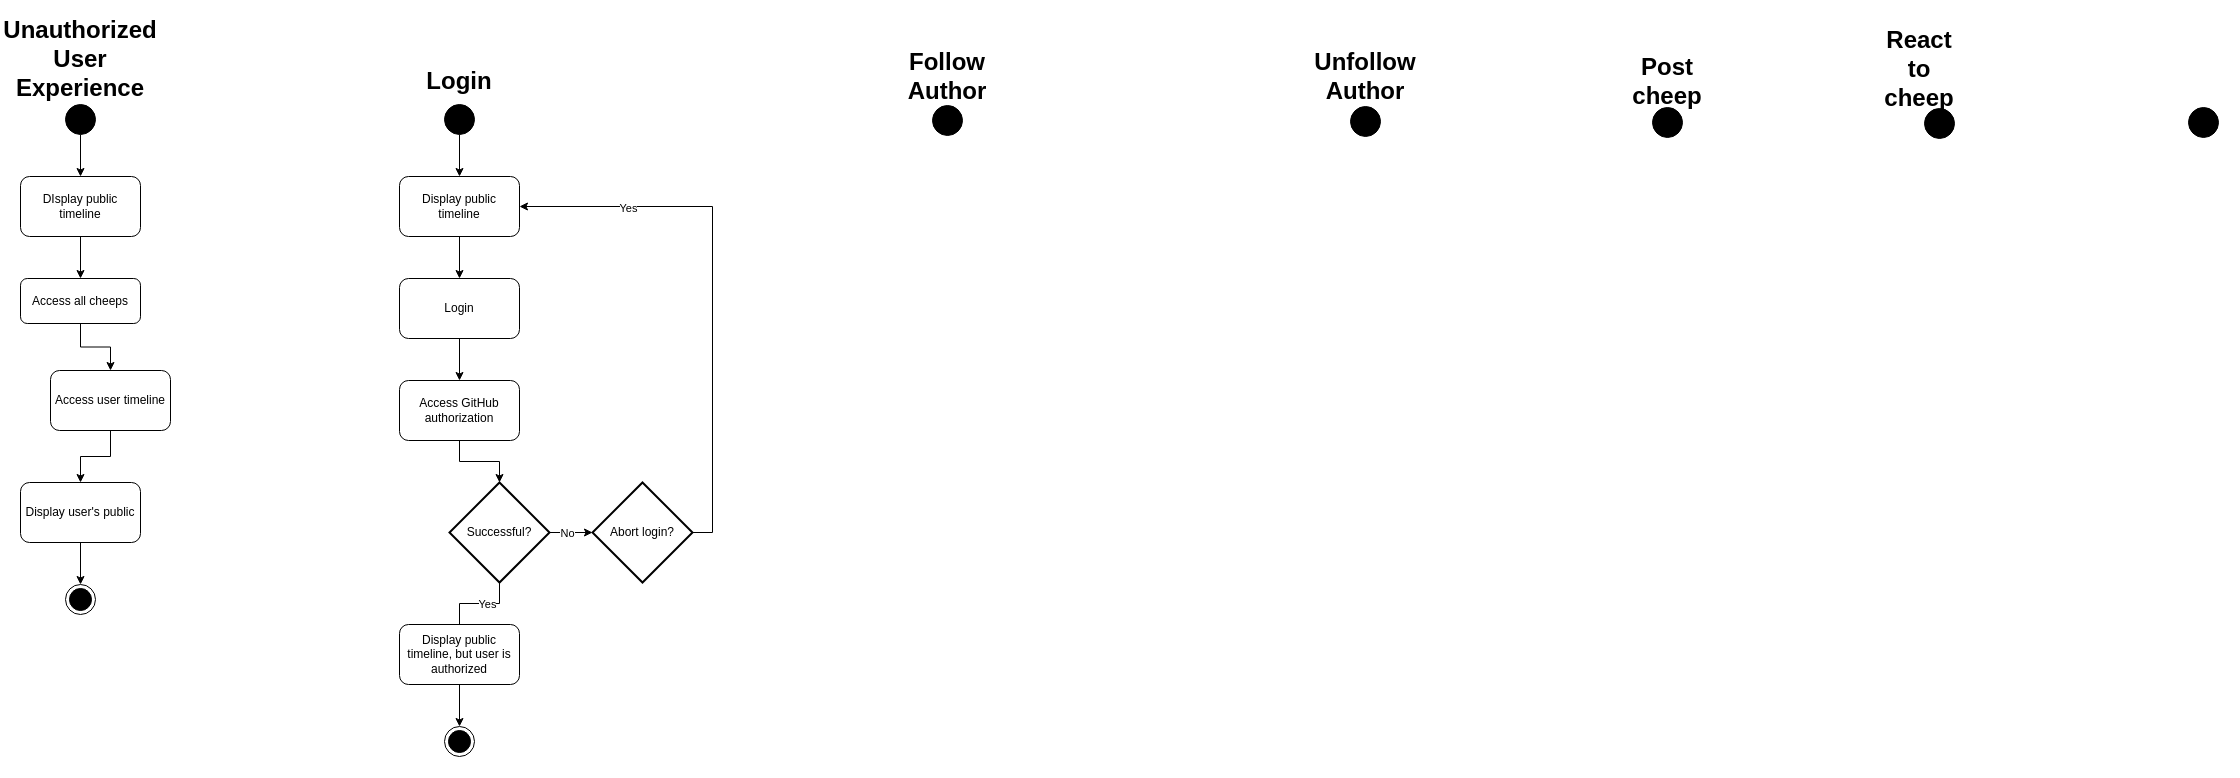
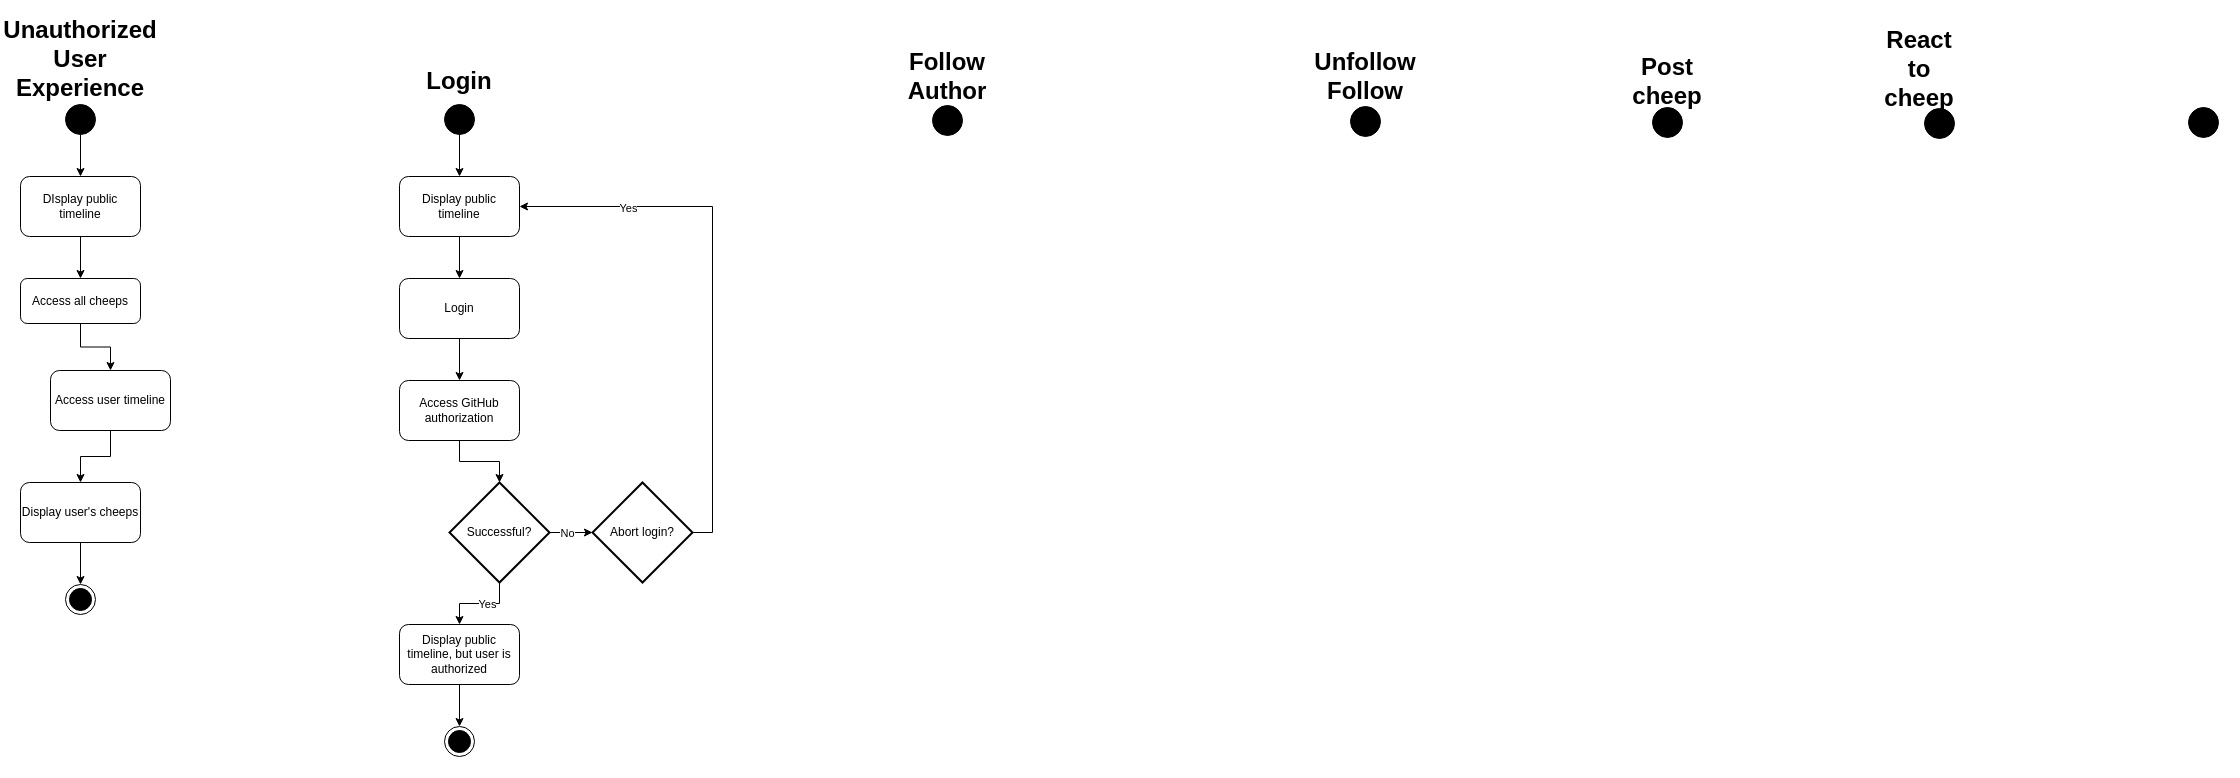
(1366, 77) -> (1366, 77)
(81, 513) -> (81, 513)
(460, 618) -> (460, 616)
